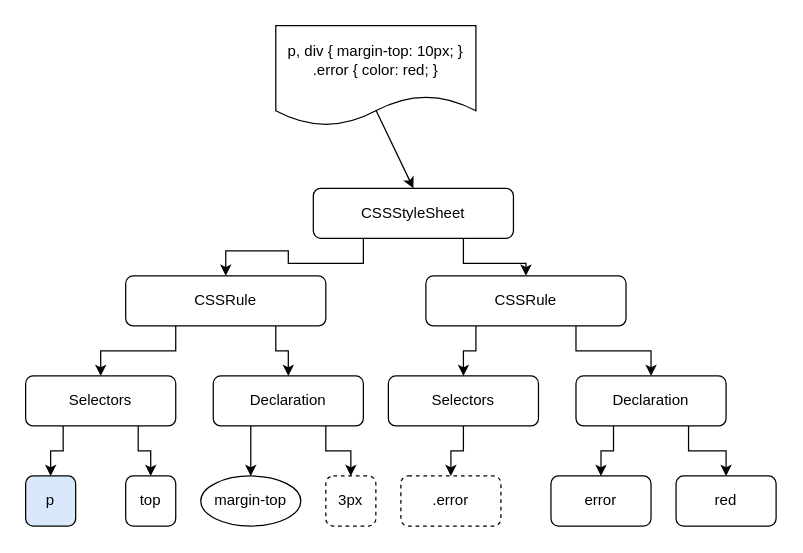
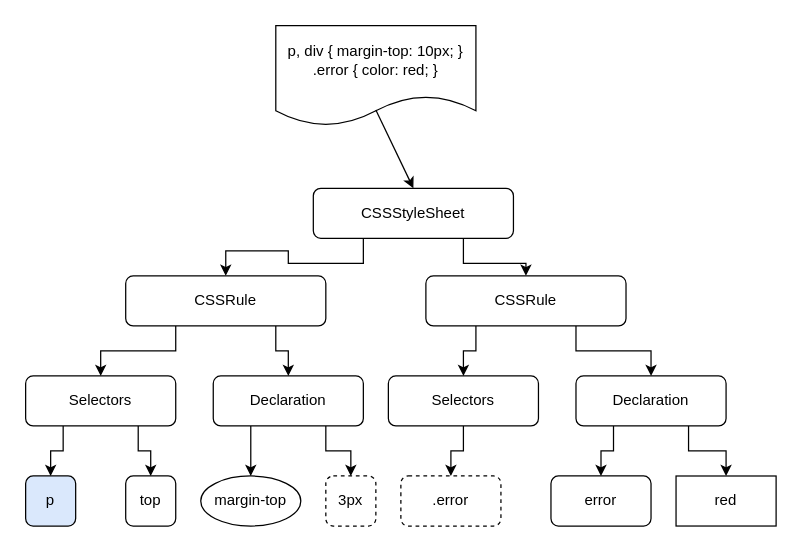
(726, 501) -> (726, 501)
